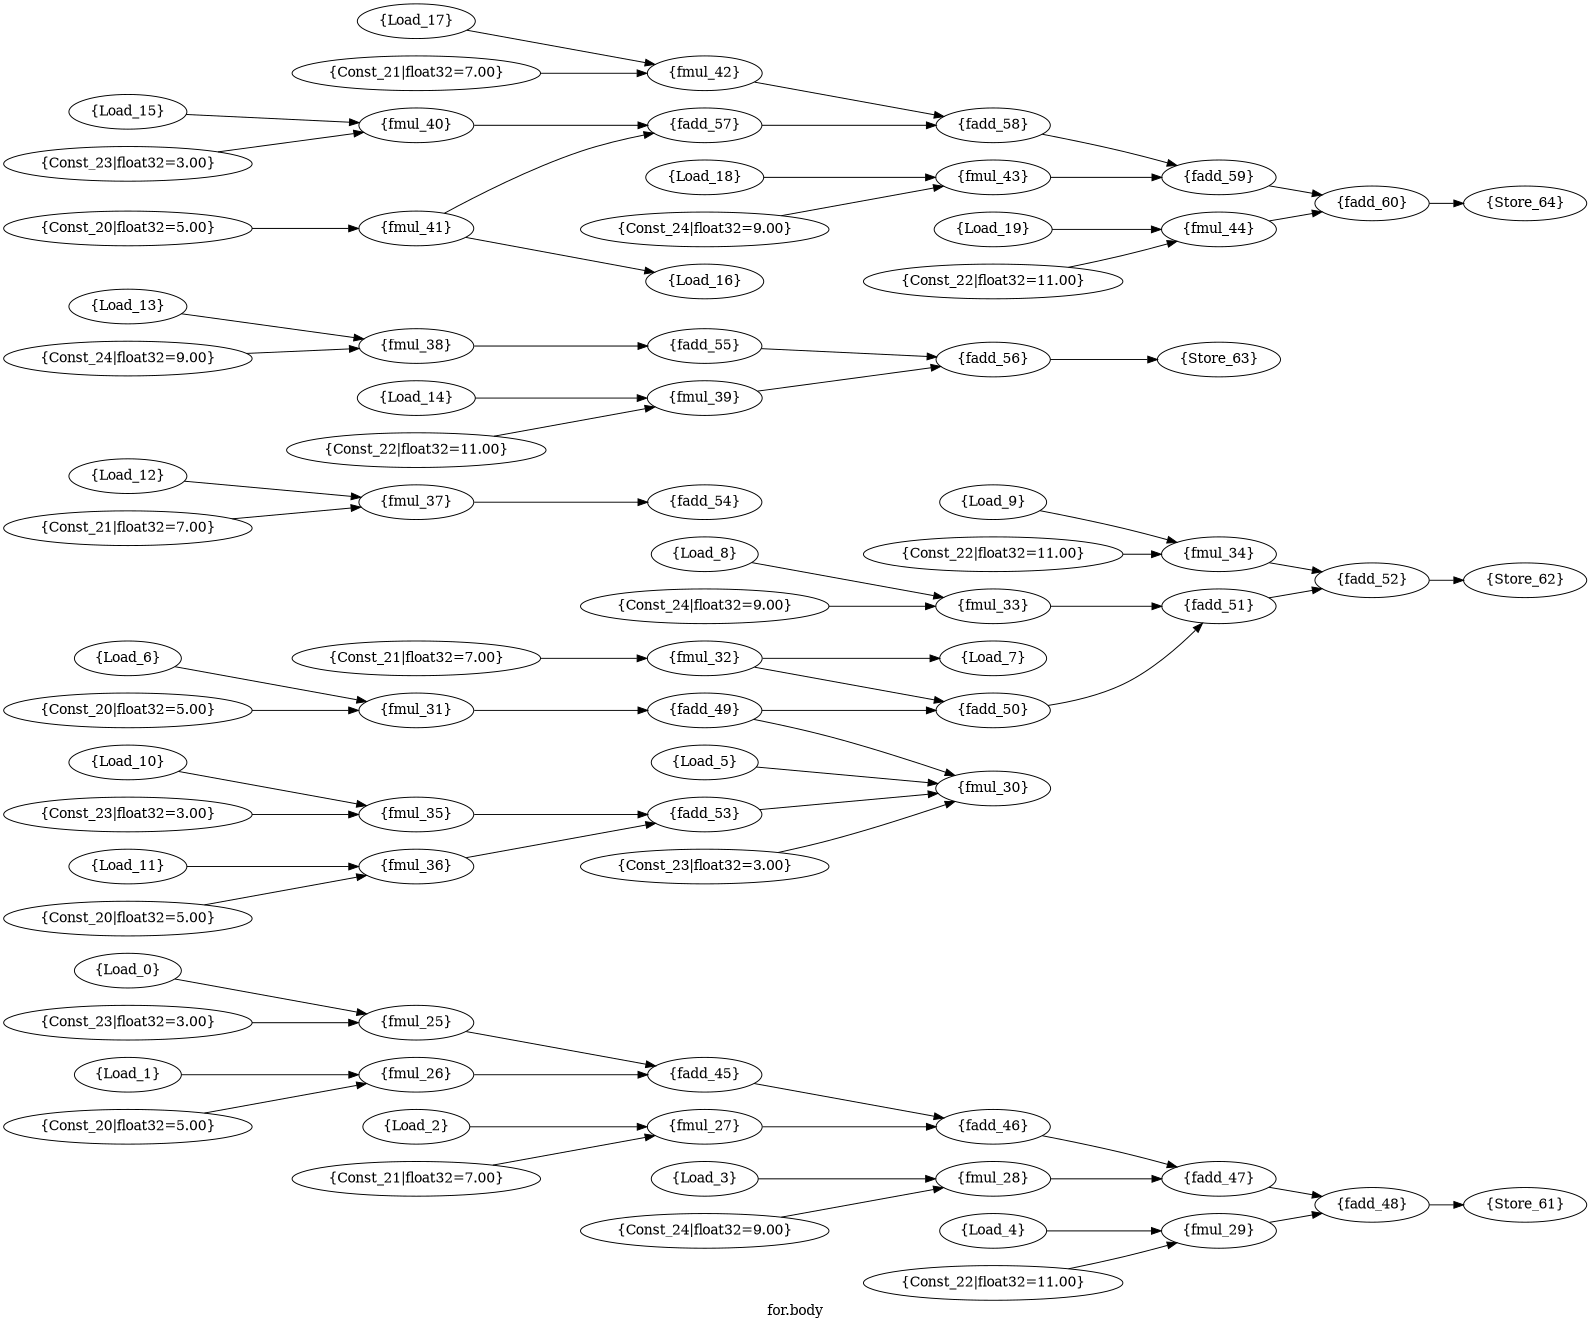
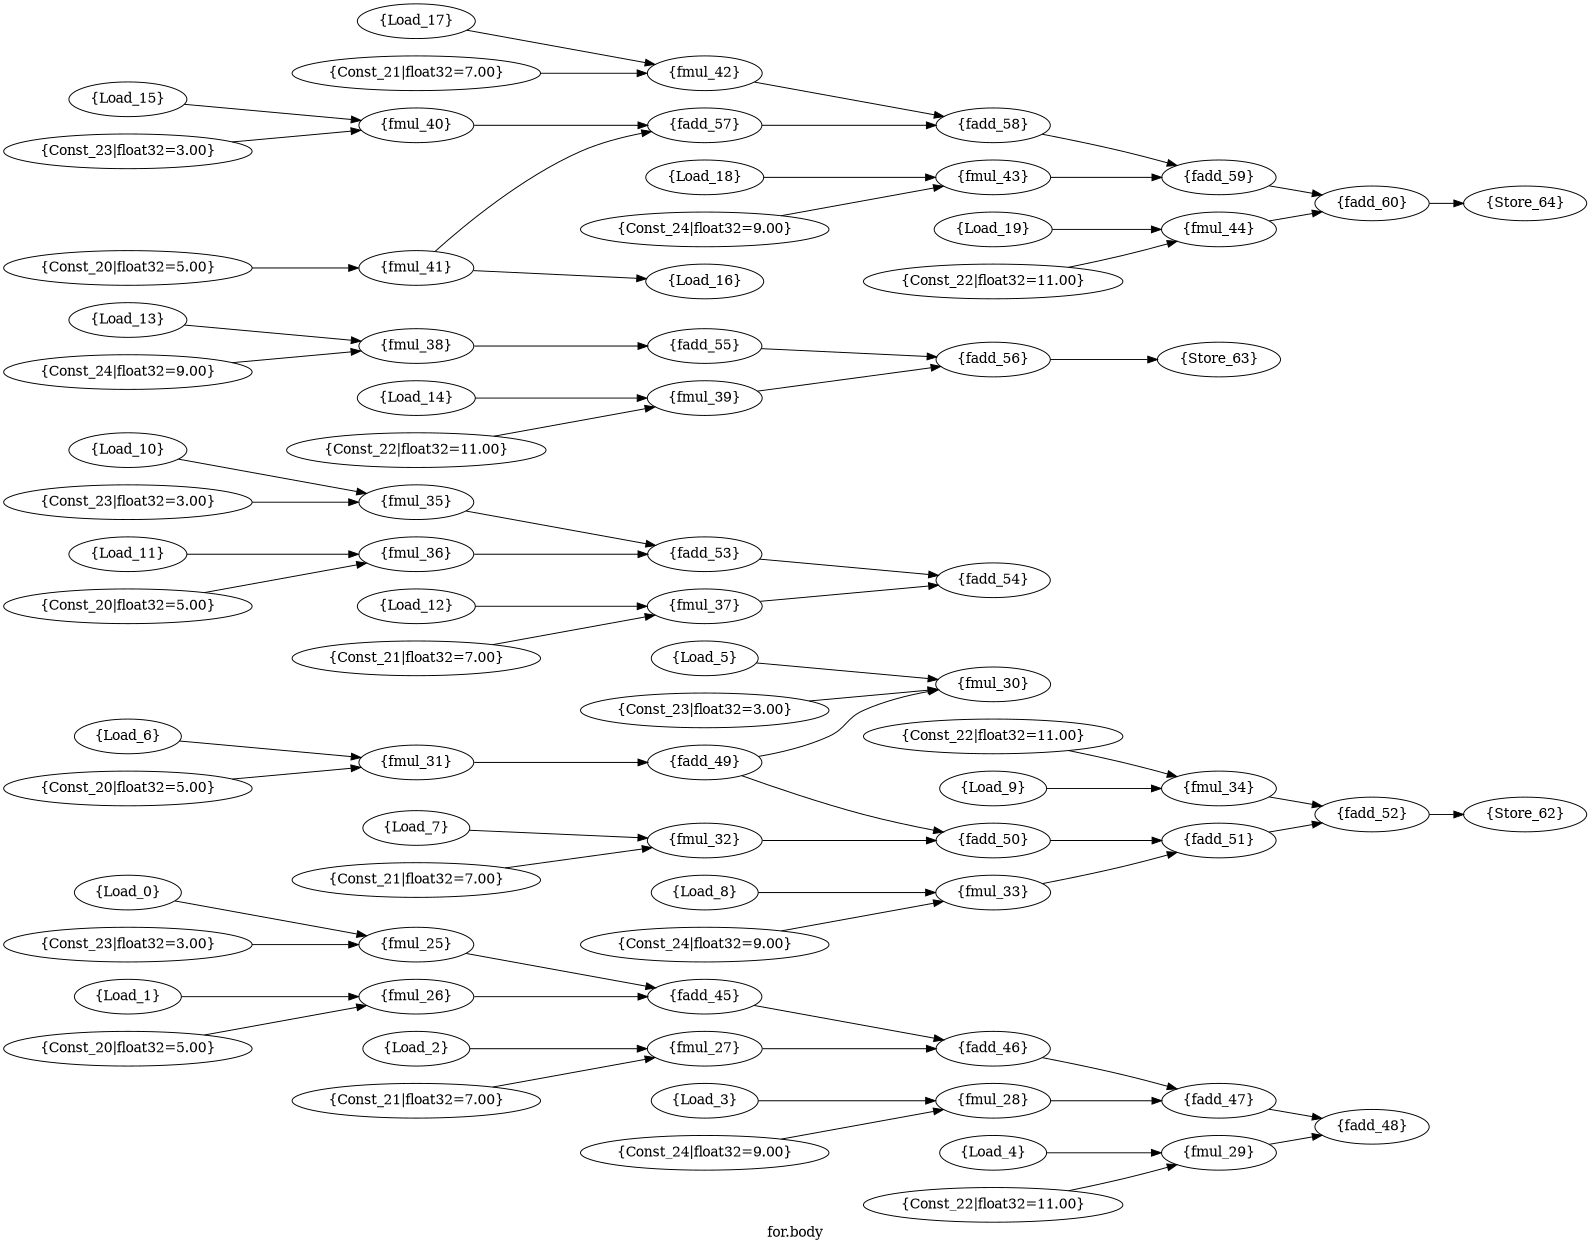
(846, 658) -> (554, 834)
(844, 802) -> (844, 567)
(1525, 1205) -> none
